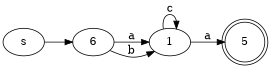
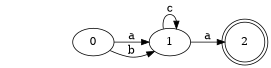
(24, 42) -> none
(93, 42) -> (93, 42)
(245, 42) -> (245, 42)
